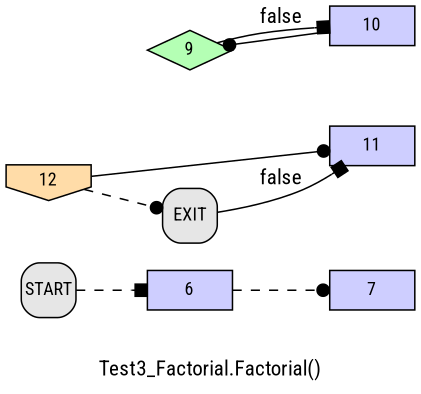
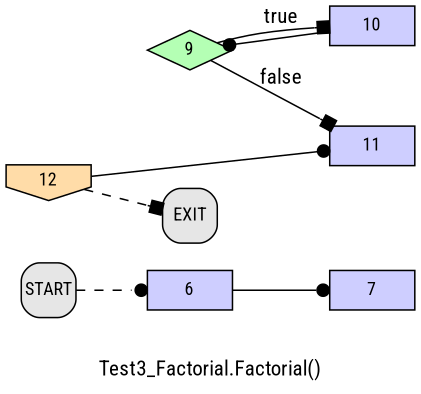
(281, 17) -> (281, 17)
(117, 198) -> (117, 198)
(277, 199) -> (265, 90)
(104, 290) -> (104, 290)
(274, 290) -> (274, 290)
